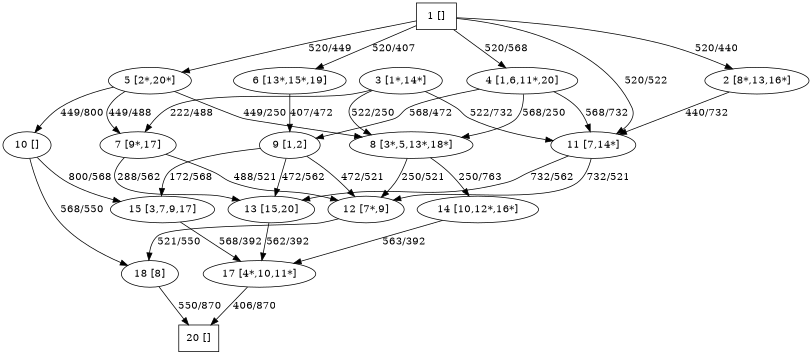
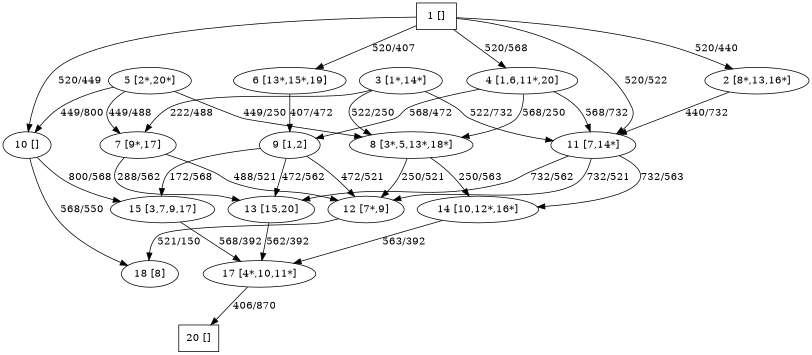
(302, 44) -> (202, 30)
(480, 177) -> (480, 177)
none -> (612, 196)
(179, 242) -> (179, 242)
(171, 303) -> none
